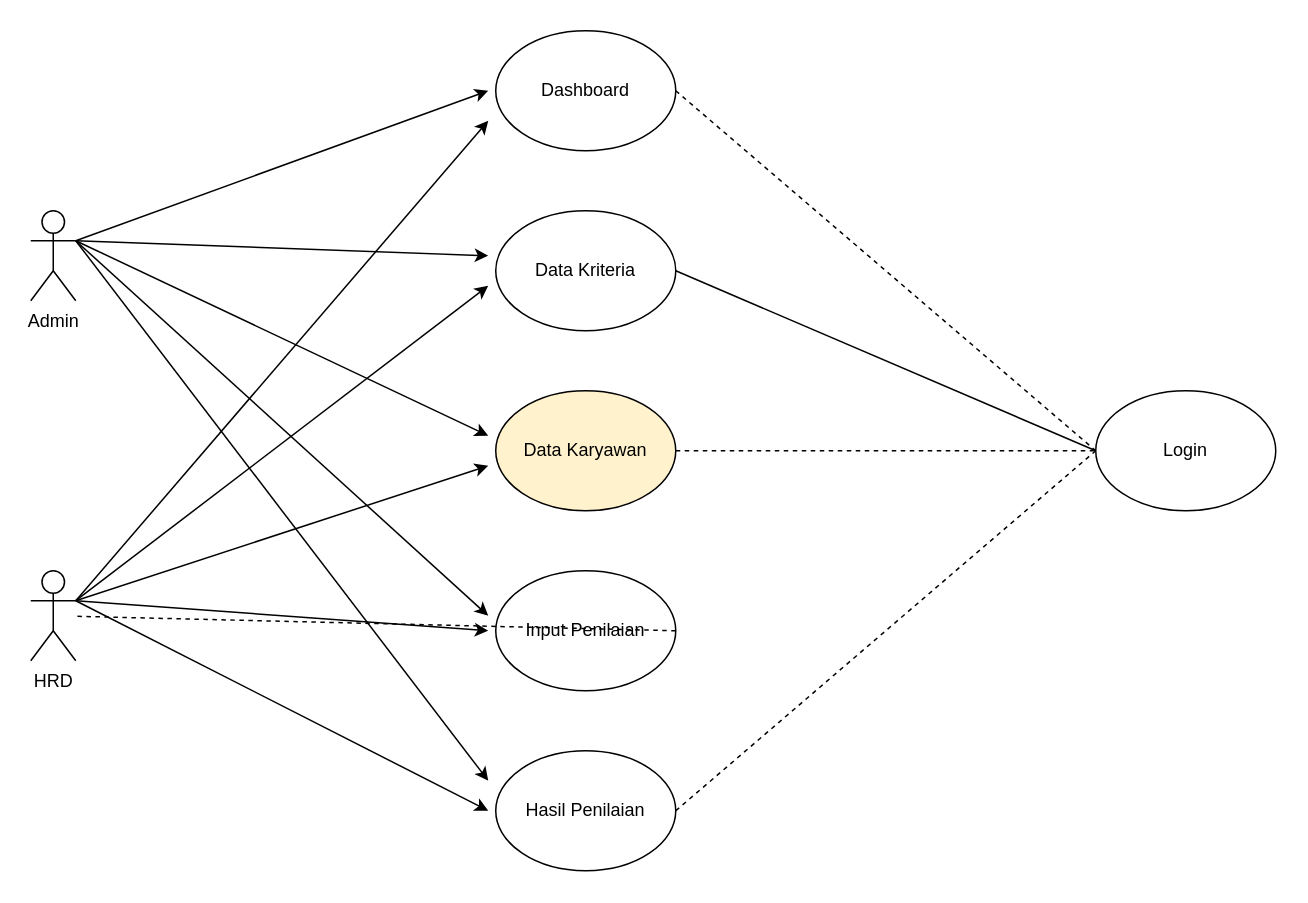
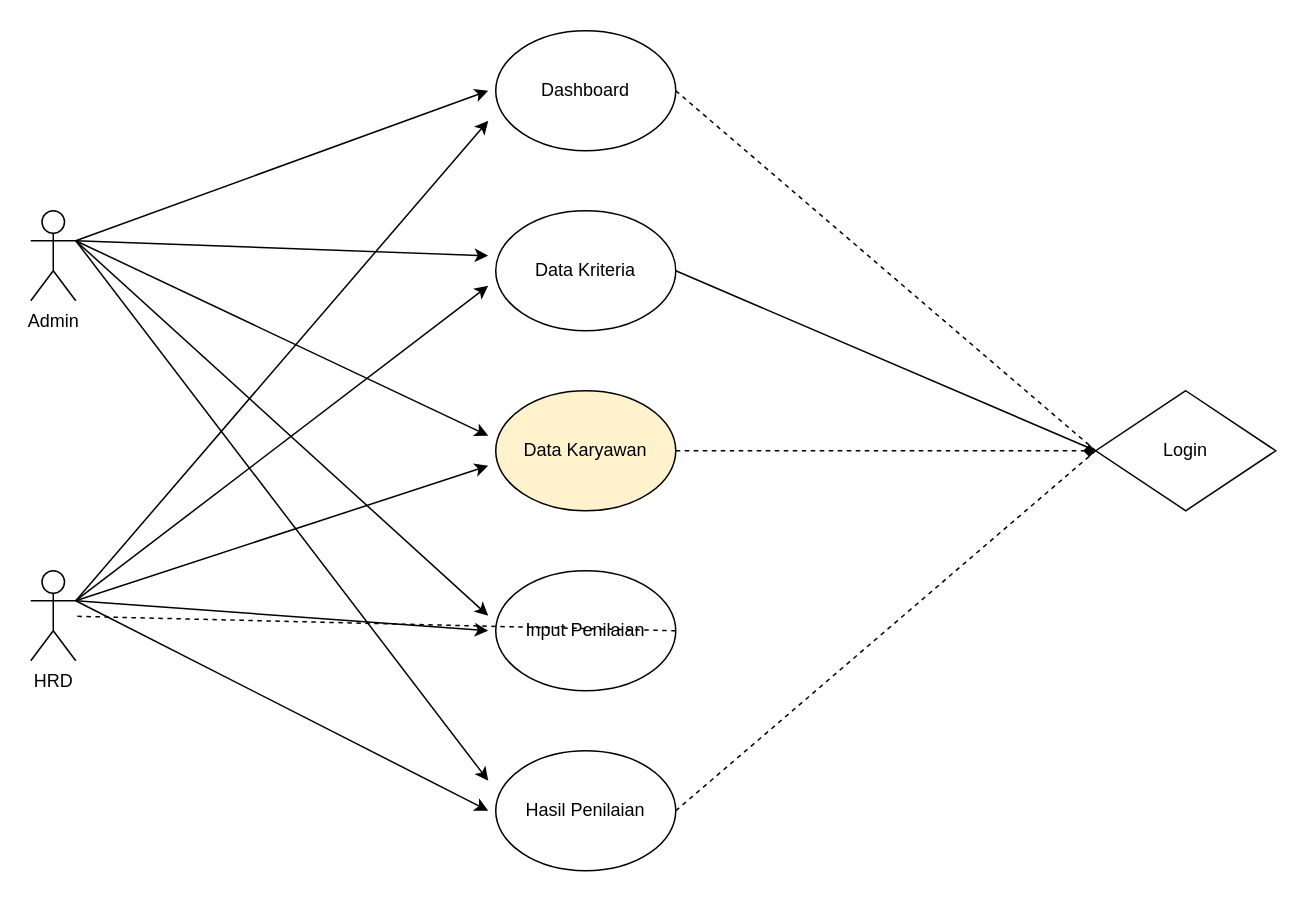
(1089, 451) -> (1083, 451)
(1186, 451) -> (1186, 451)
